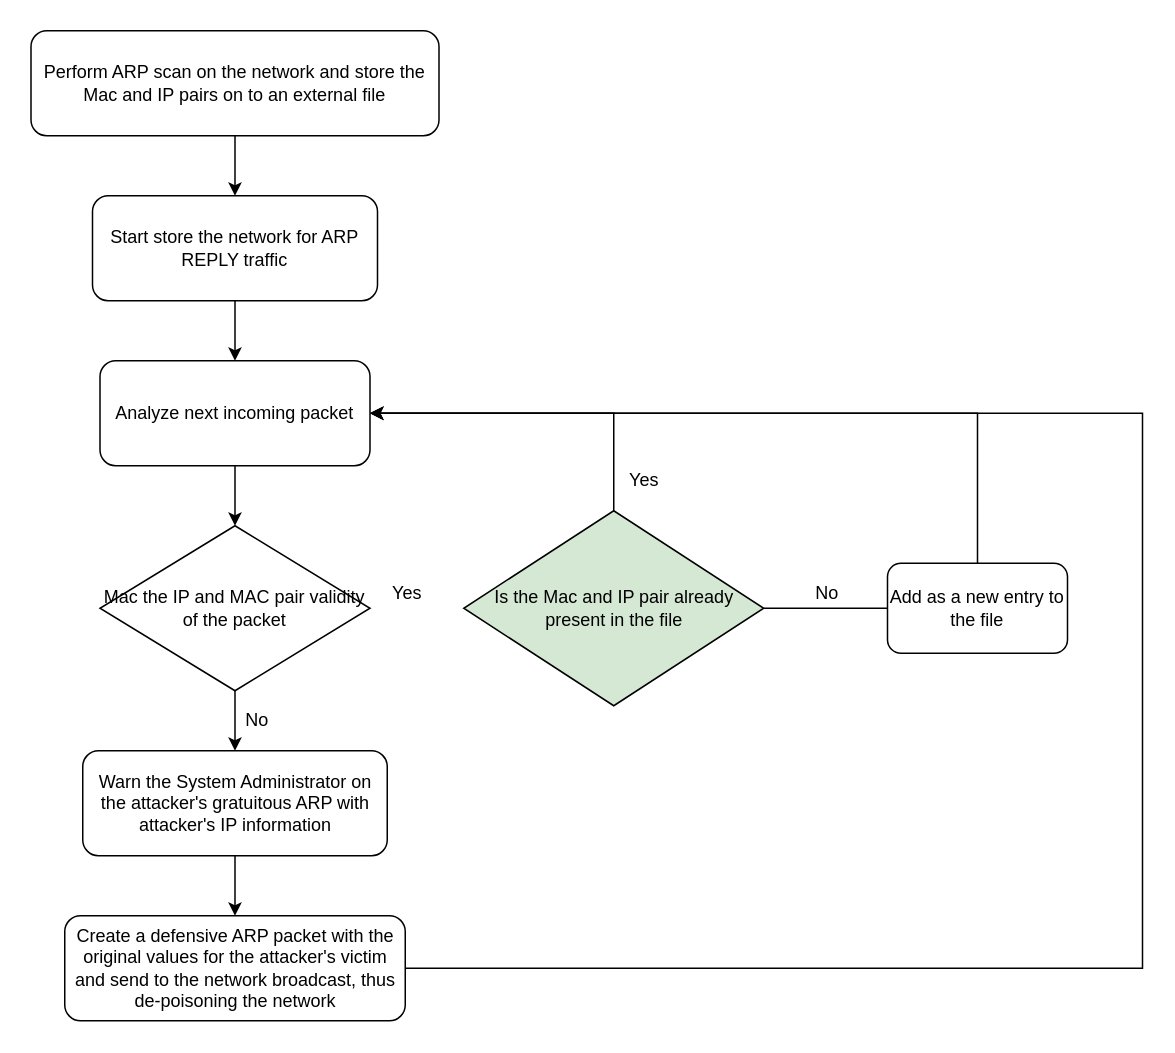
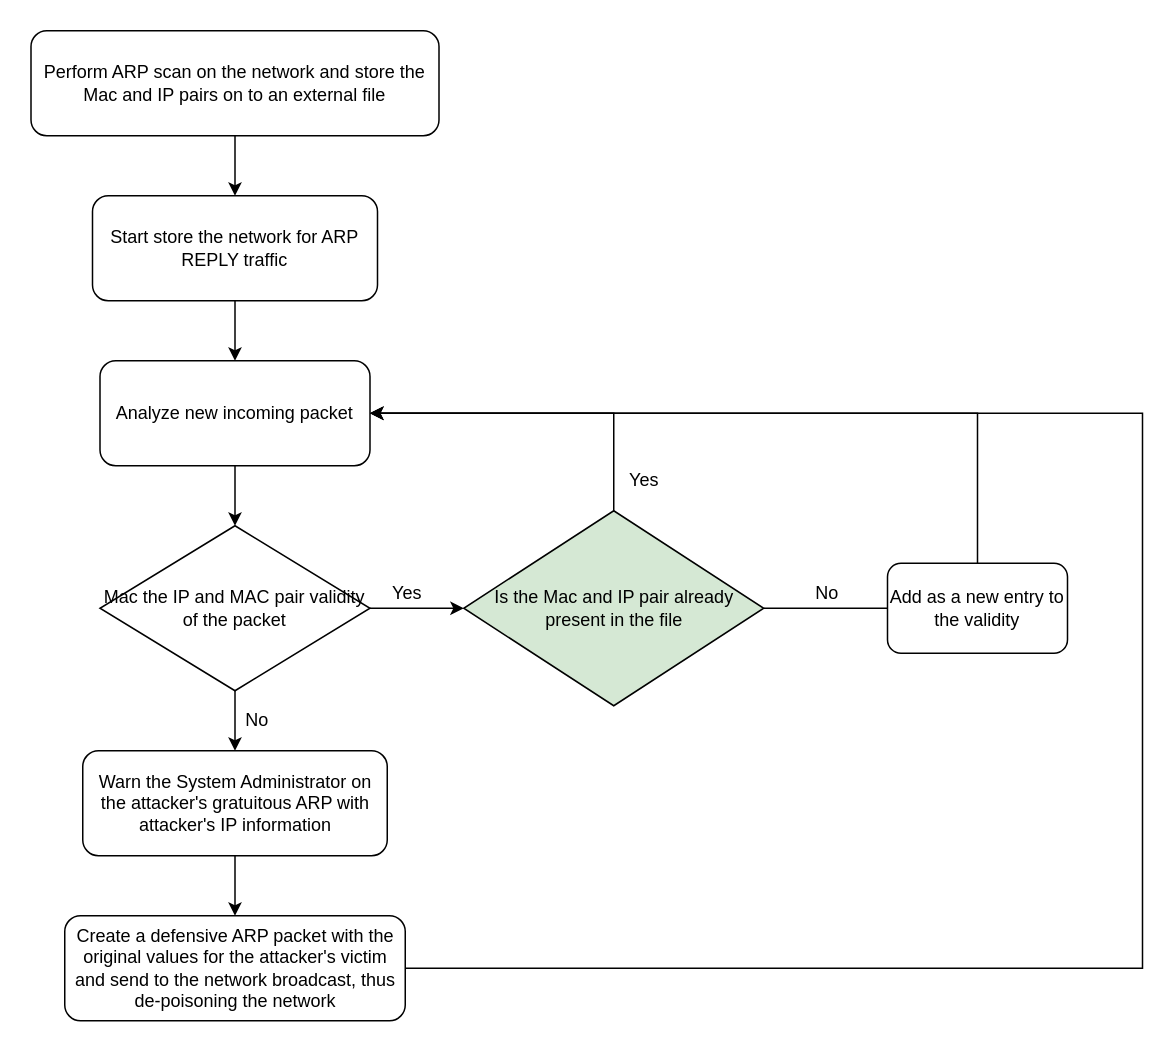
(235, 413) -> (235, 413)
none -> (412, 608)
(977, 608) -> (977, 608)
